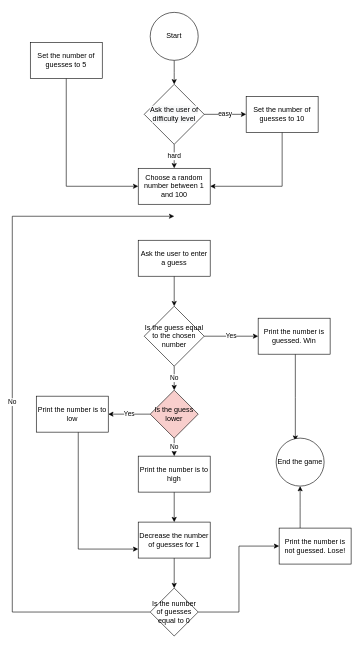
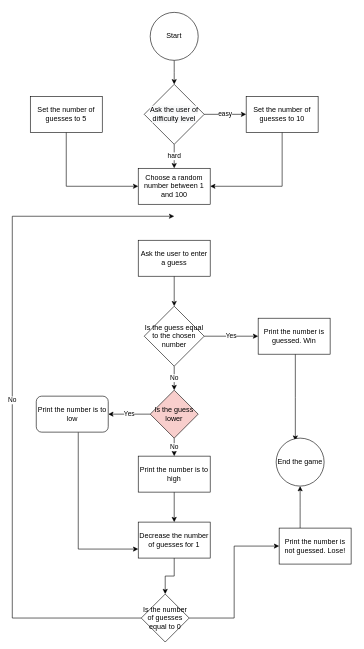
(66, 60) -> (66, 114)
(72, 414) -> (72, 414)
(174, 612) -> (165, 618)
